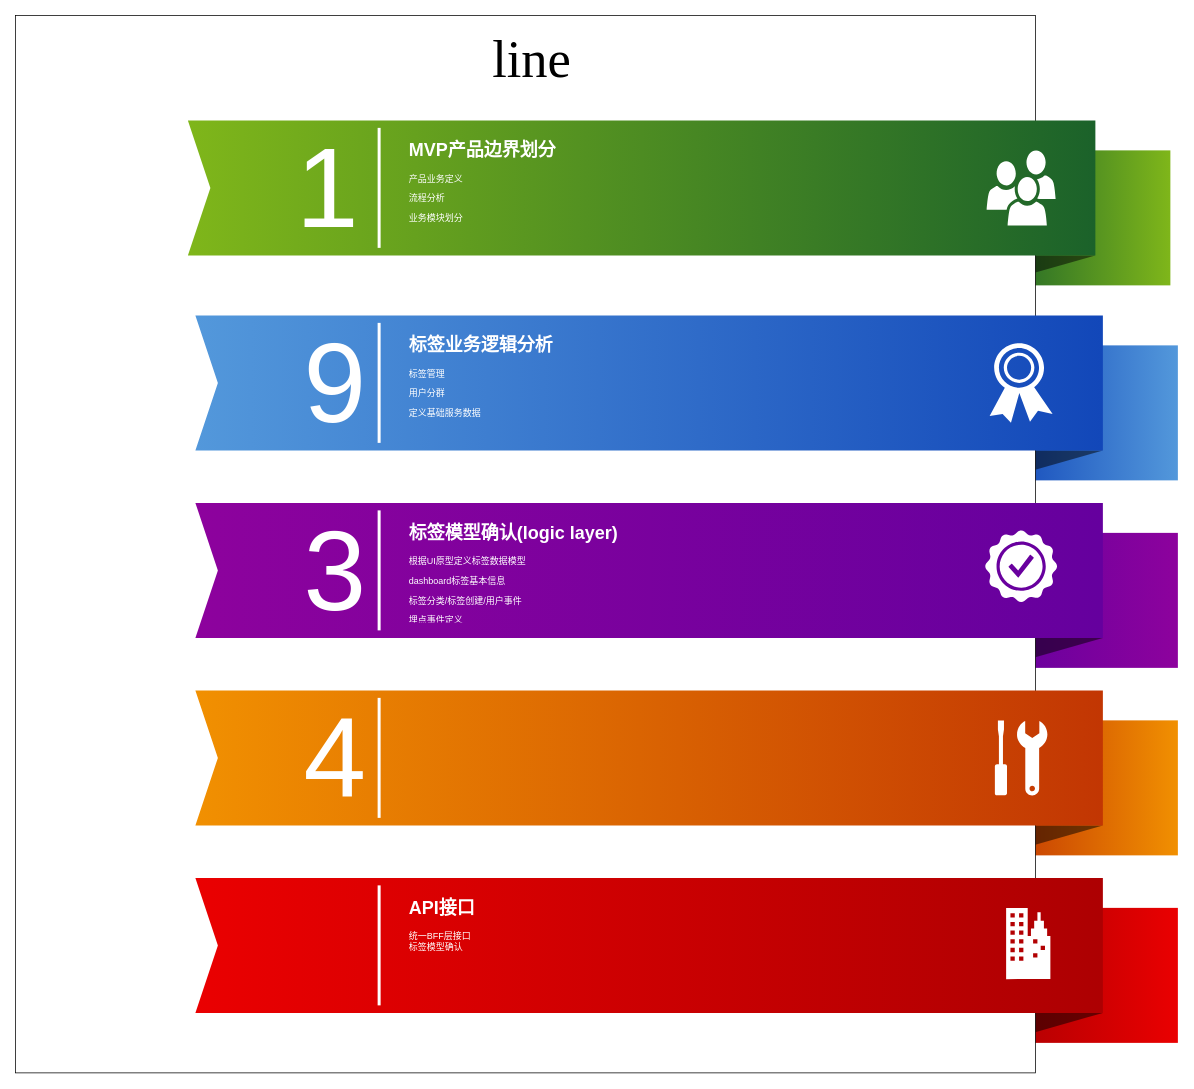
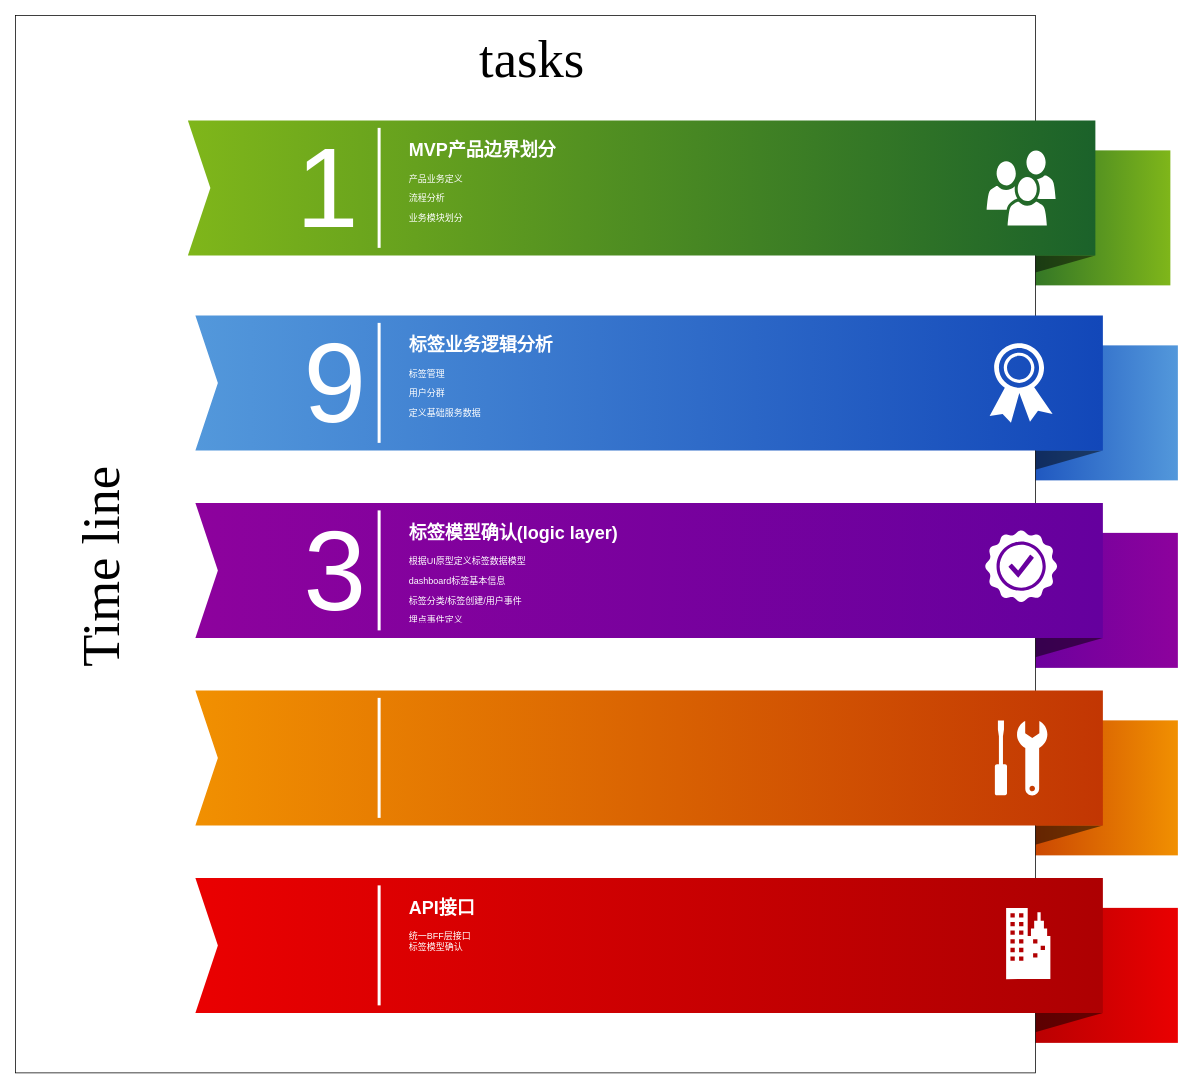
(525, 60) -> (525, 60)
none -> (102, 567)
(293, 758) -> none
